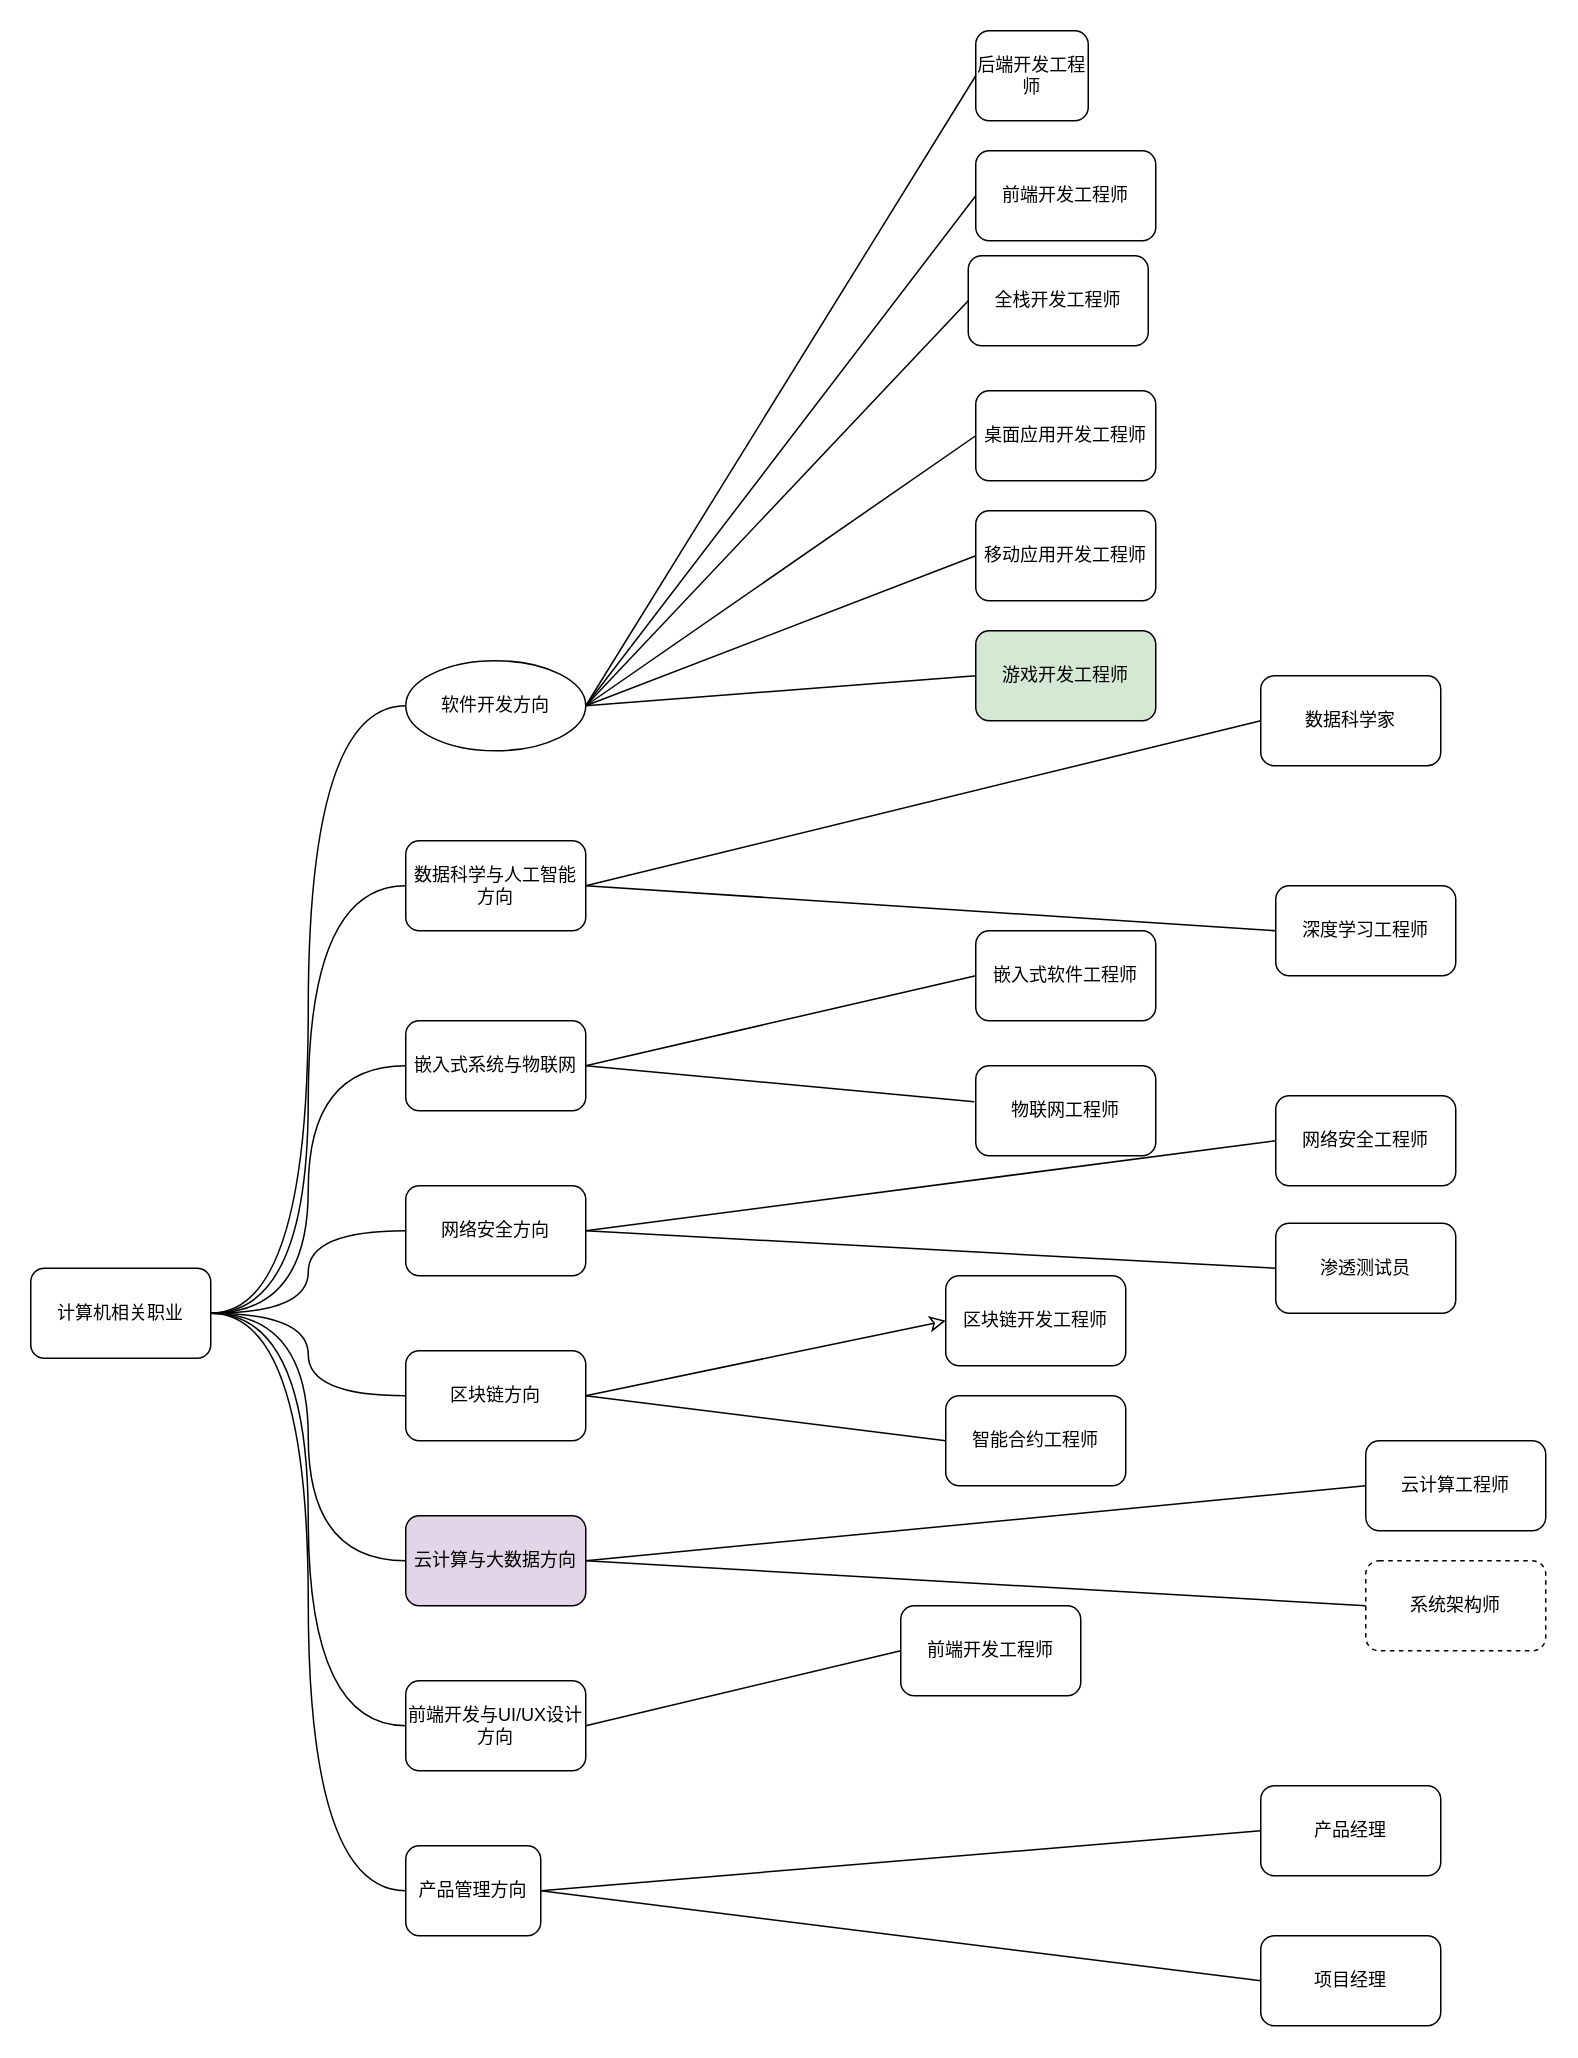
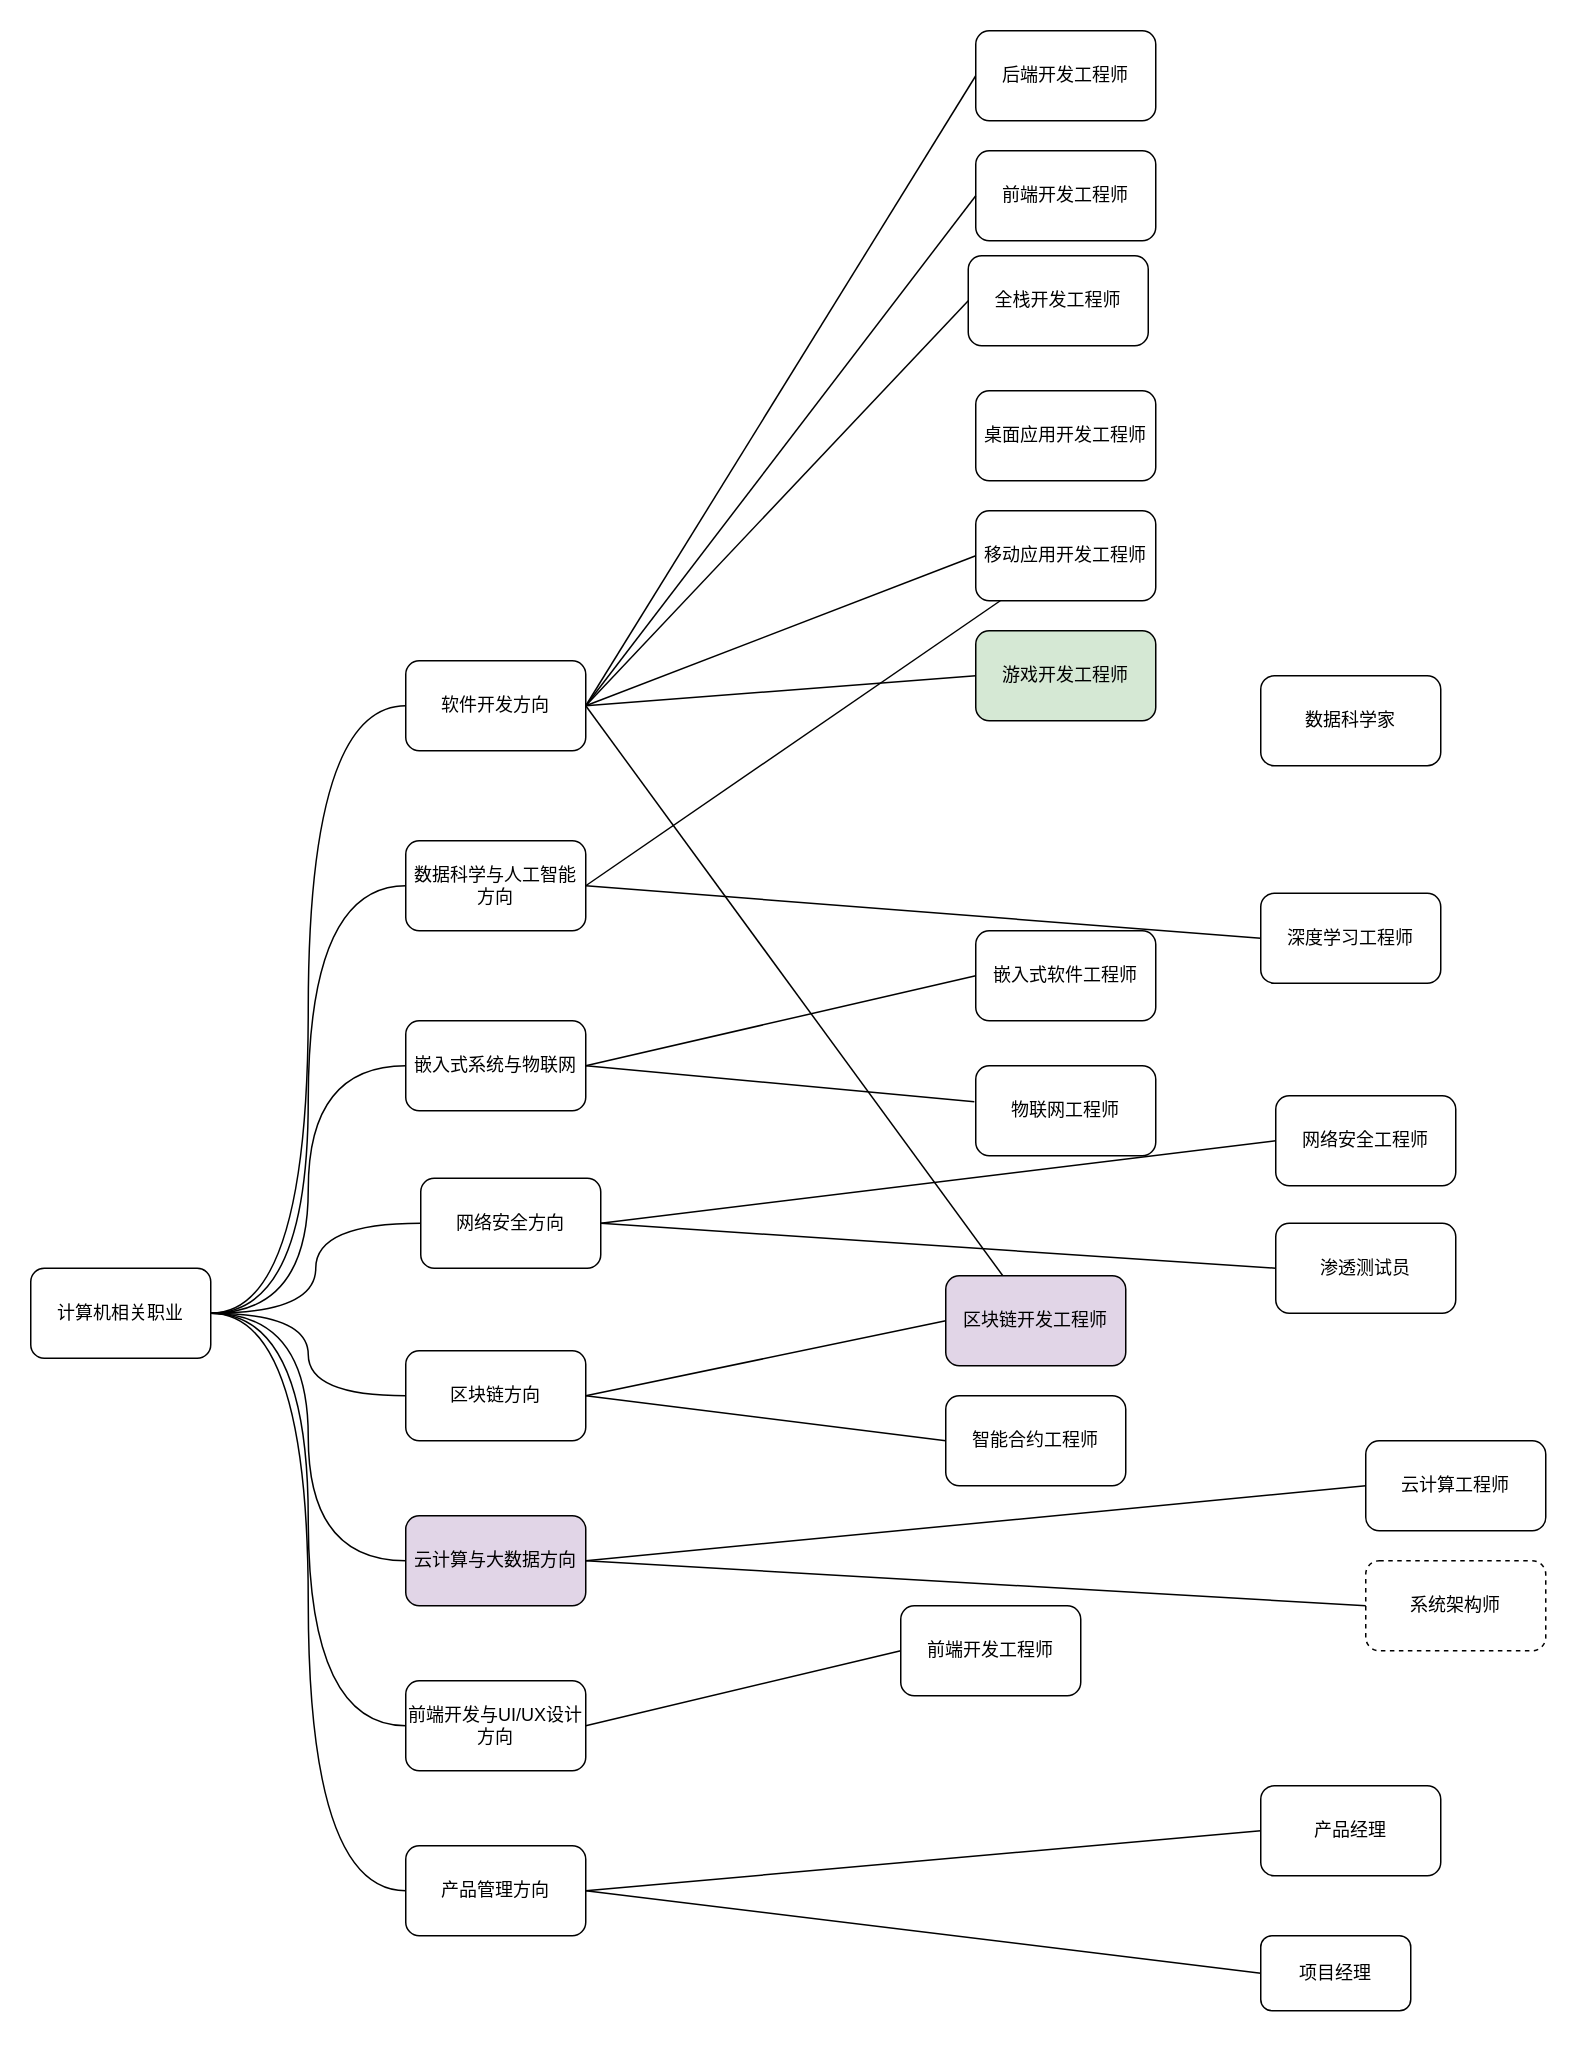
(1032, 76) -> (1066, 76)
(784, 568) -> (760, 944)
(496, 706) -> (496, 706)
(927, 802) -> (794, 743)
(1366, 931) -> (1351, 938)
(496, 1231) -> (511, 1223)
(1036, 1321) -> (1036, 1321)
(932, 1324) -> (938, 1322)
(473, 1891) -> (496, 1891)
(1351, 1981) -> (1336, 1973)
